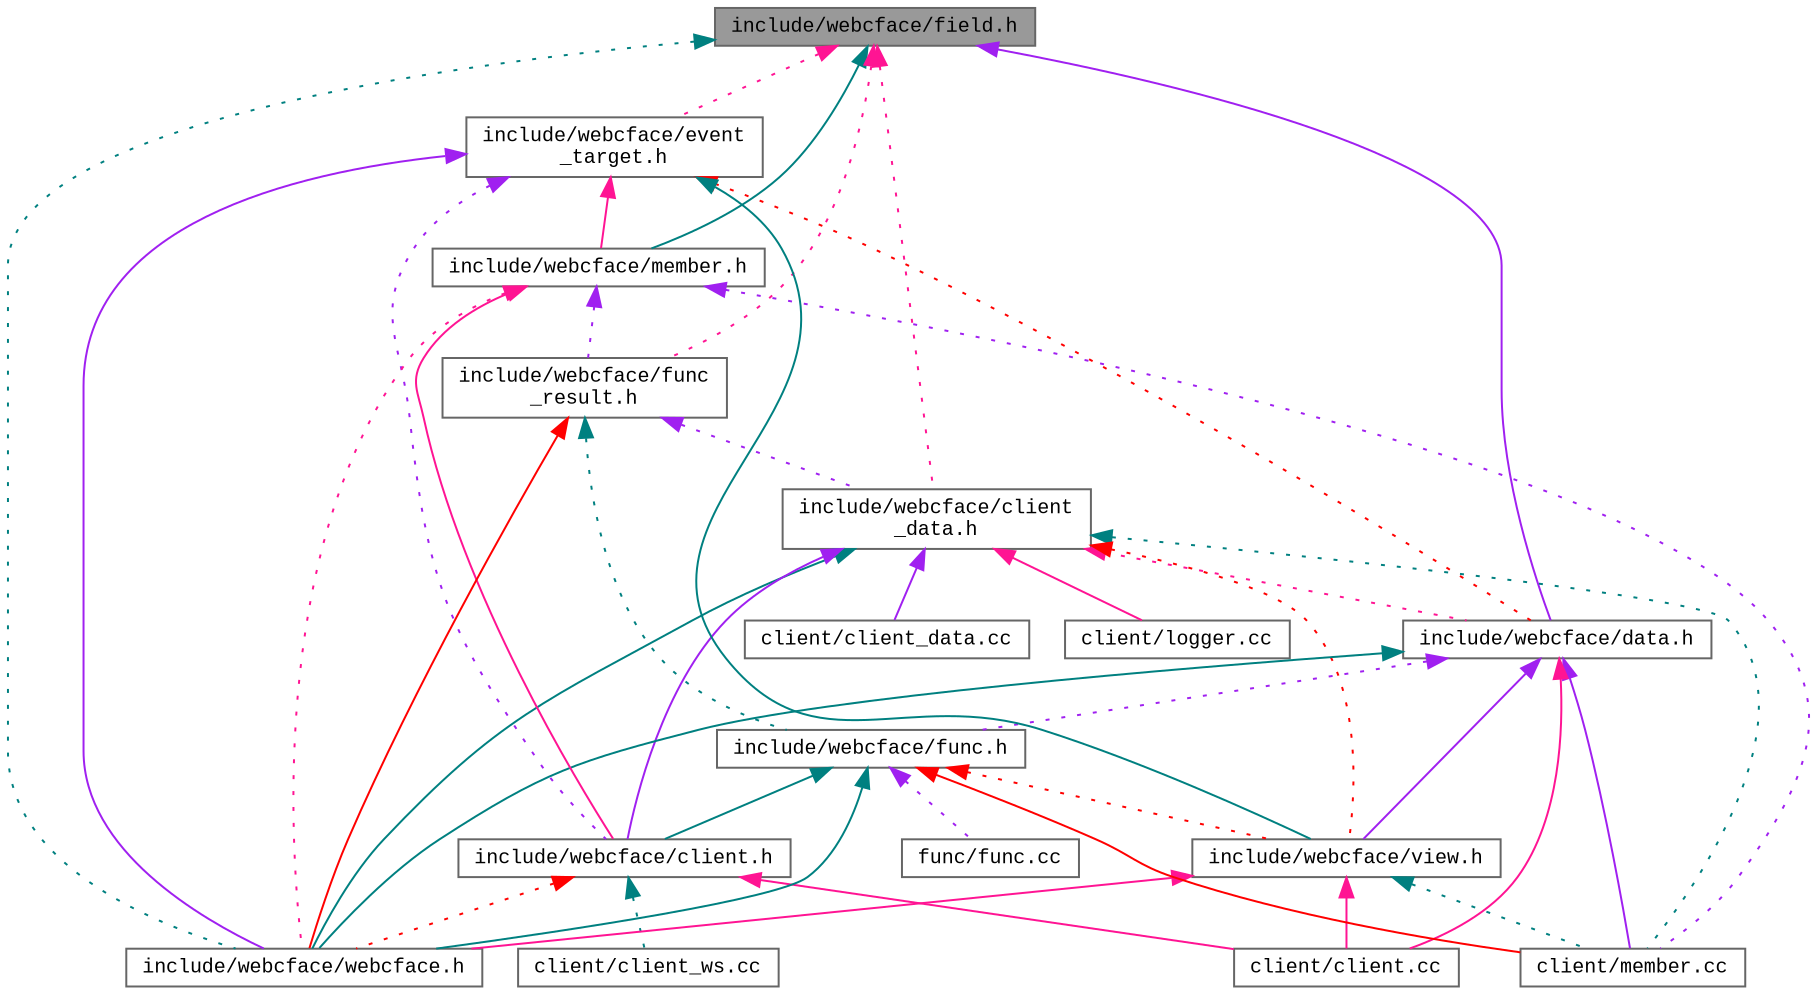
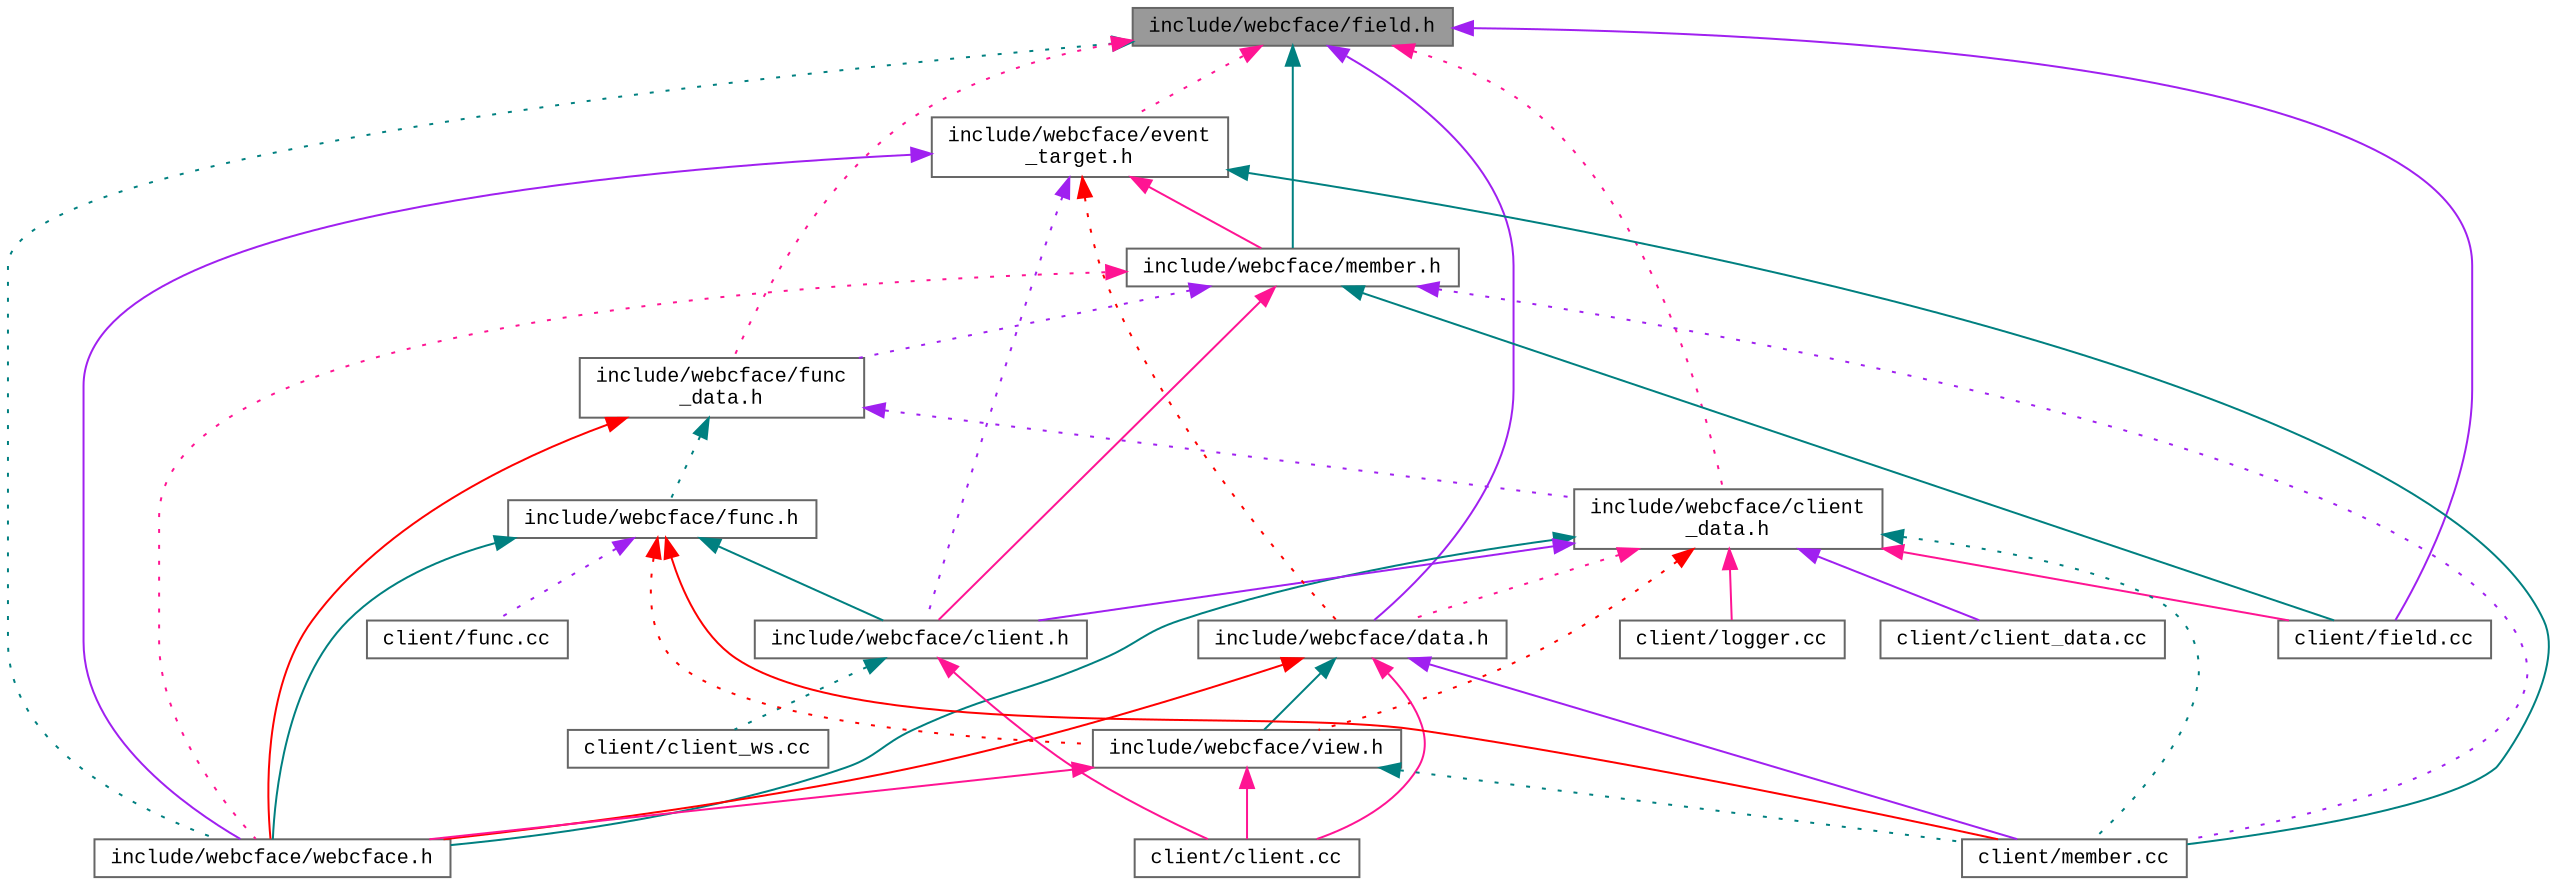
(585, 388) -> (722, 388)
none -> (2385, 639)
(759, 691) -> (2162, 382)
(1204, 696) -> none
(846, 704) -> (868, 777)
(1445, 756) -> (1292, 701)
(990, 858) -> (467, 639)
(455, 916) -> none
